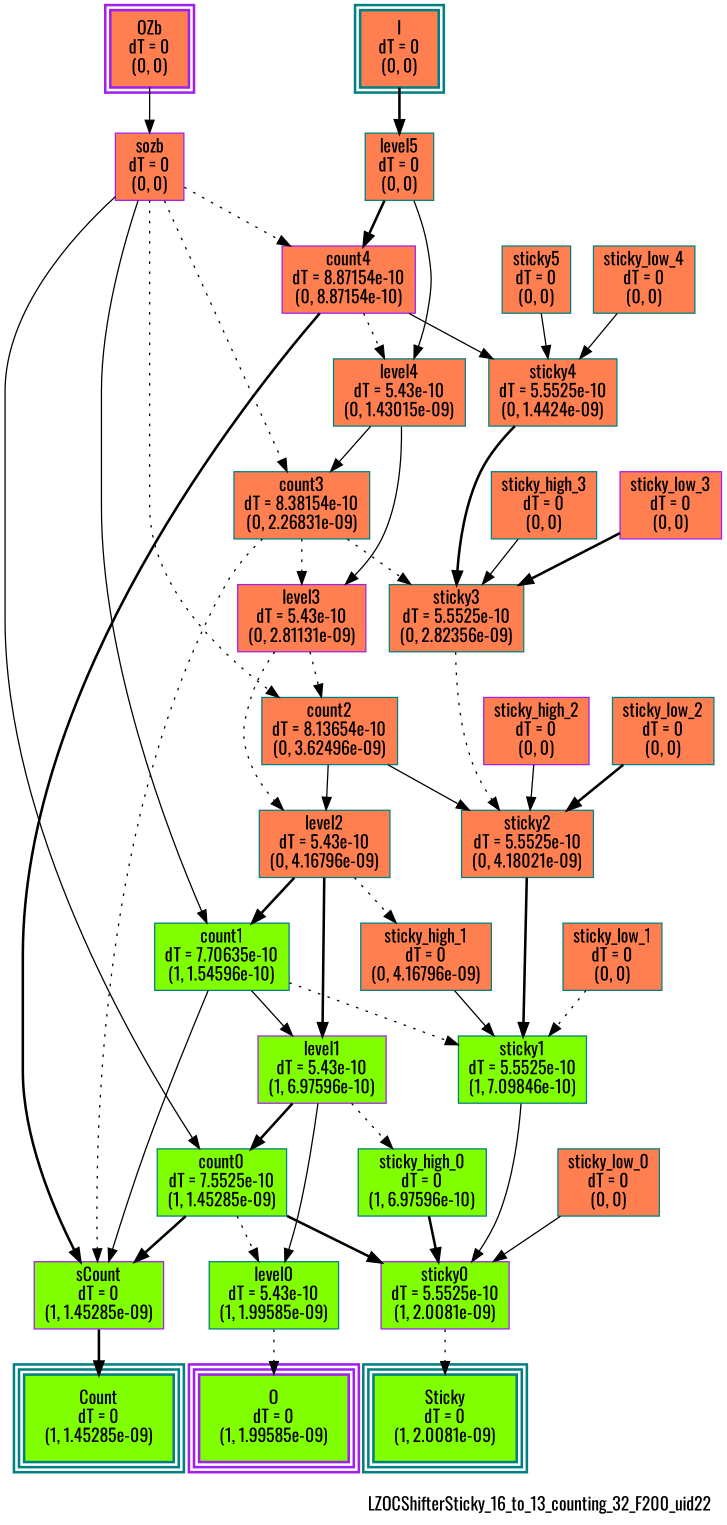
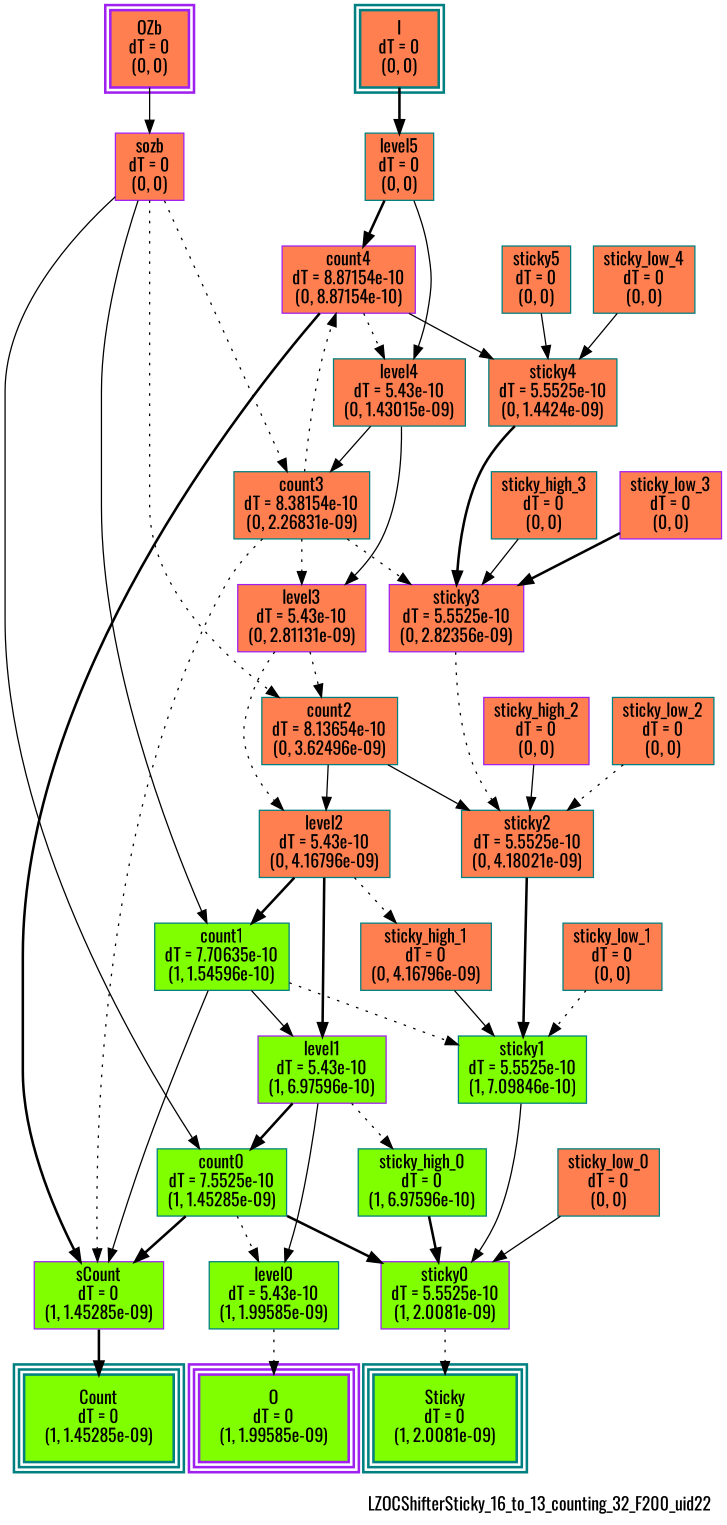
(232, 214) -> (314, 398)
(456, 618) -> (456, 618)
(601, 783) -> (601, 783)
